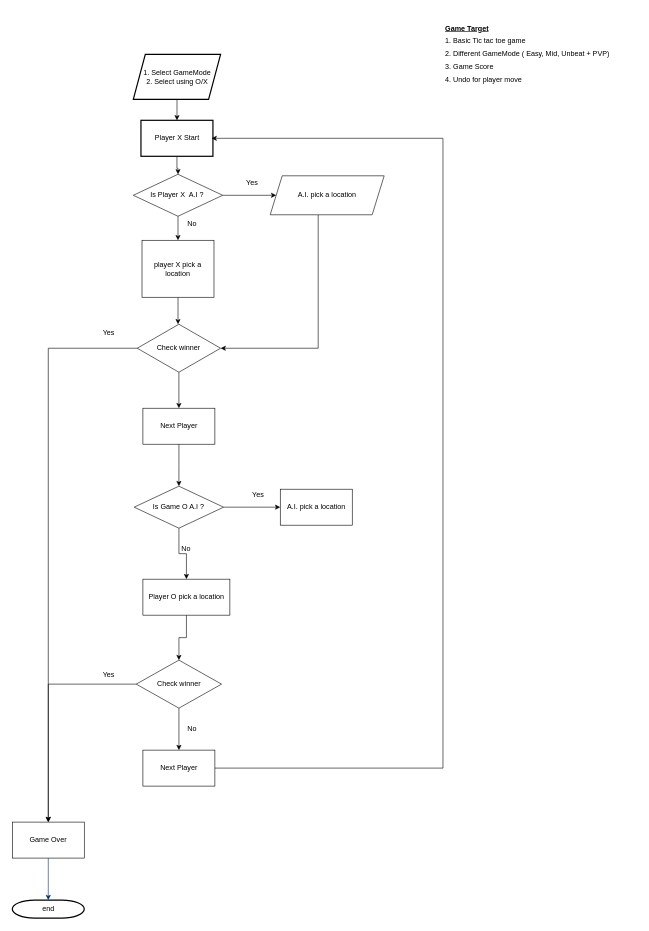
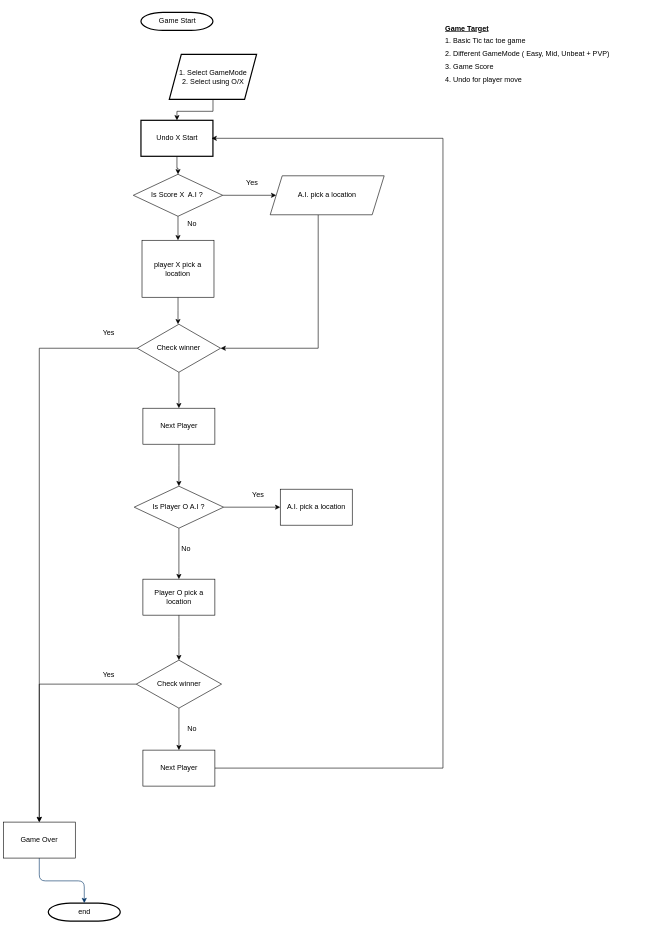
none -> (177, 21)
(177, 77) -> (213, 77)
(177, 138) -> (177, 138)
(178, 195) -> (178, 195)
(179, 507) -> (179, 507)
(186, 597) -> (179, 597)
(48, 840) -> (39, 840)
(48, 909) -> (84, 912)
